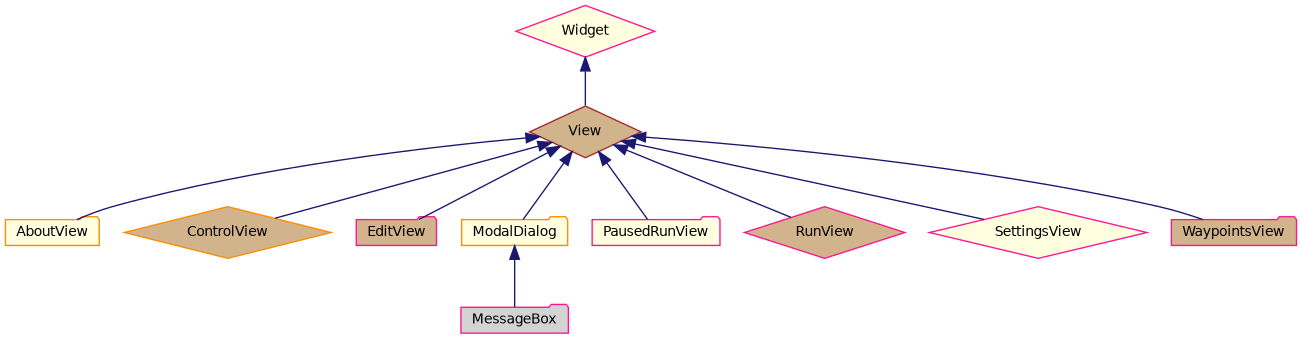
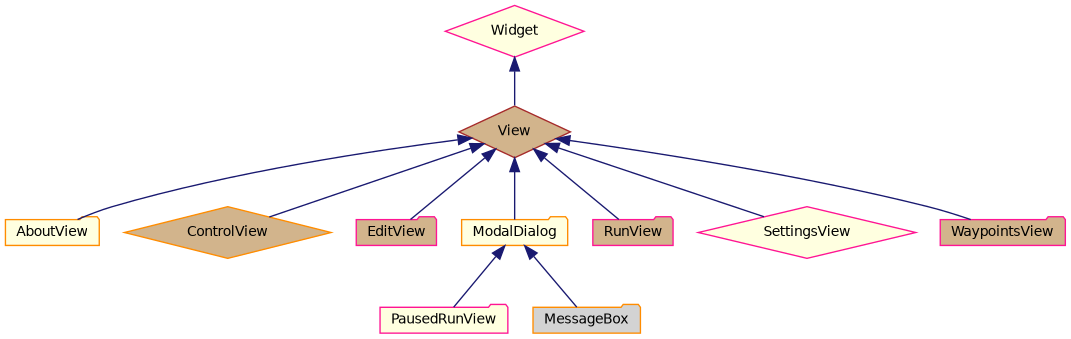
(627, 191) -> (475, 282)
(825, 233) -> (633, 233)
(515, 320) -> (587, 320)
